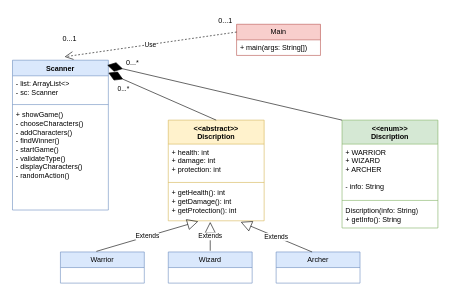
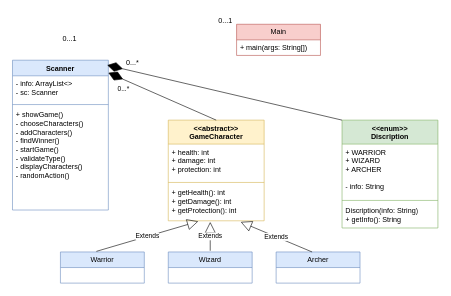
(151, 44) -> none
(49, 89) -> (50, 89)
(216, 133) -> (216, 133)
